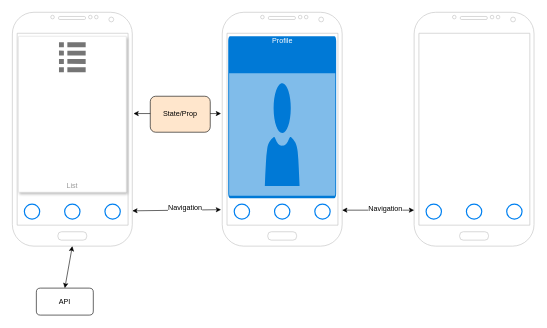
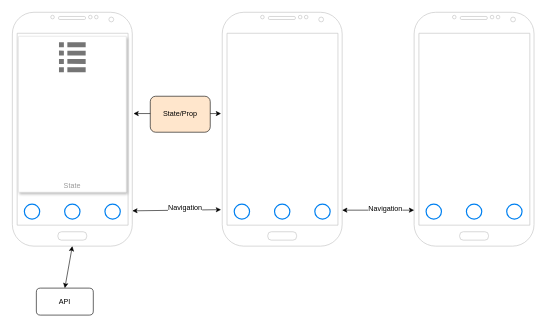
(282, 117) -> none
(72, 185) -> (72, 185)
